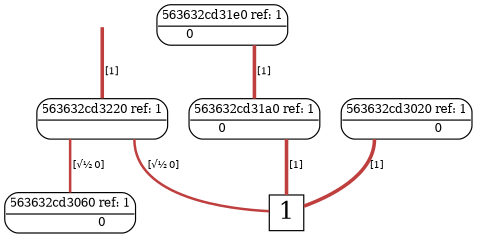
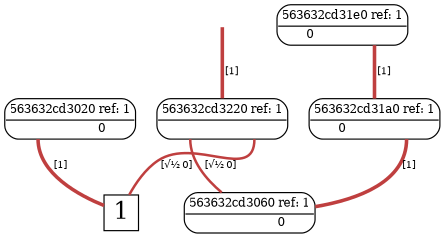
(287, 167) -> (374, 188)
